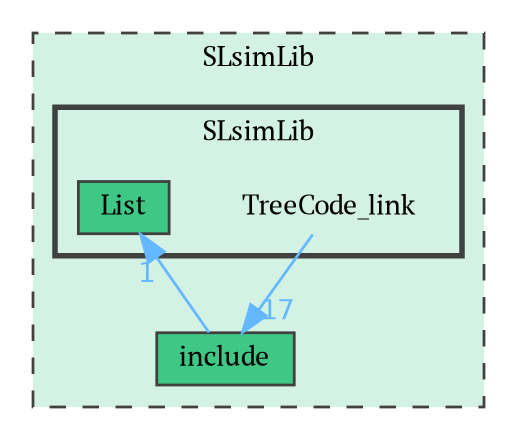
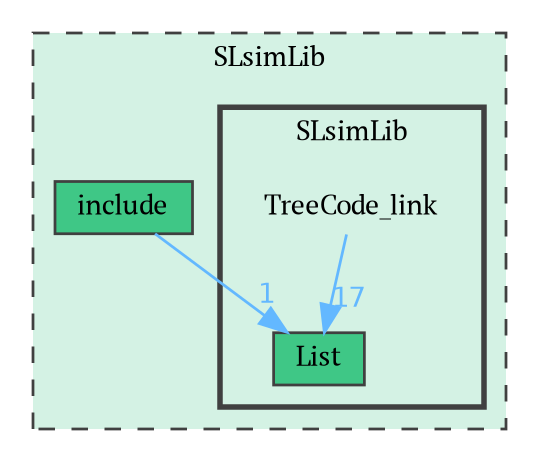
(284, 274) -> (338, 270)
